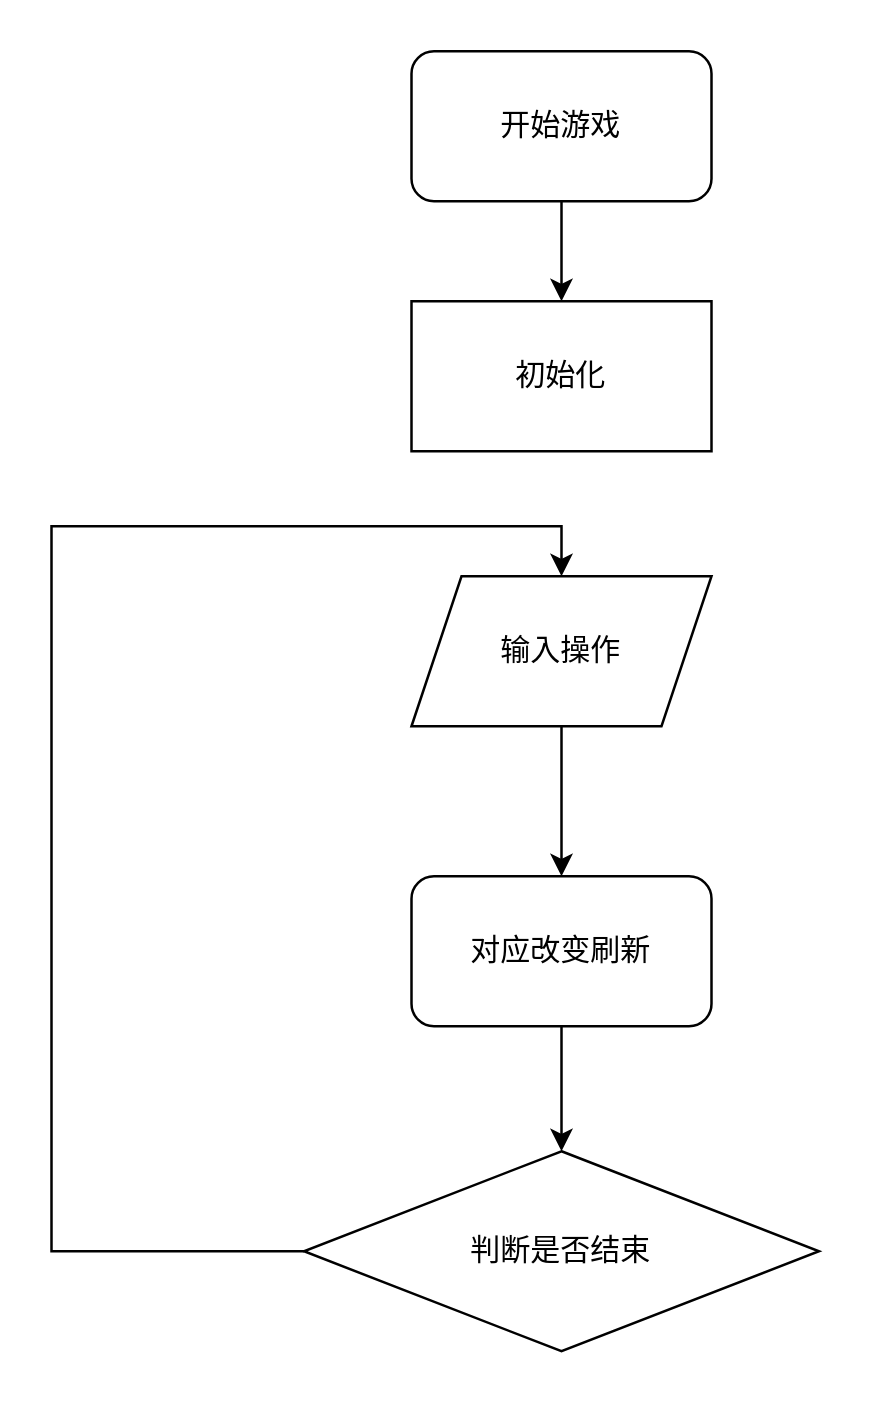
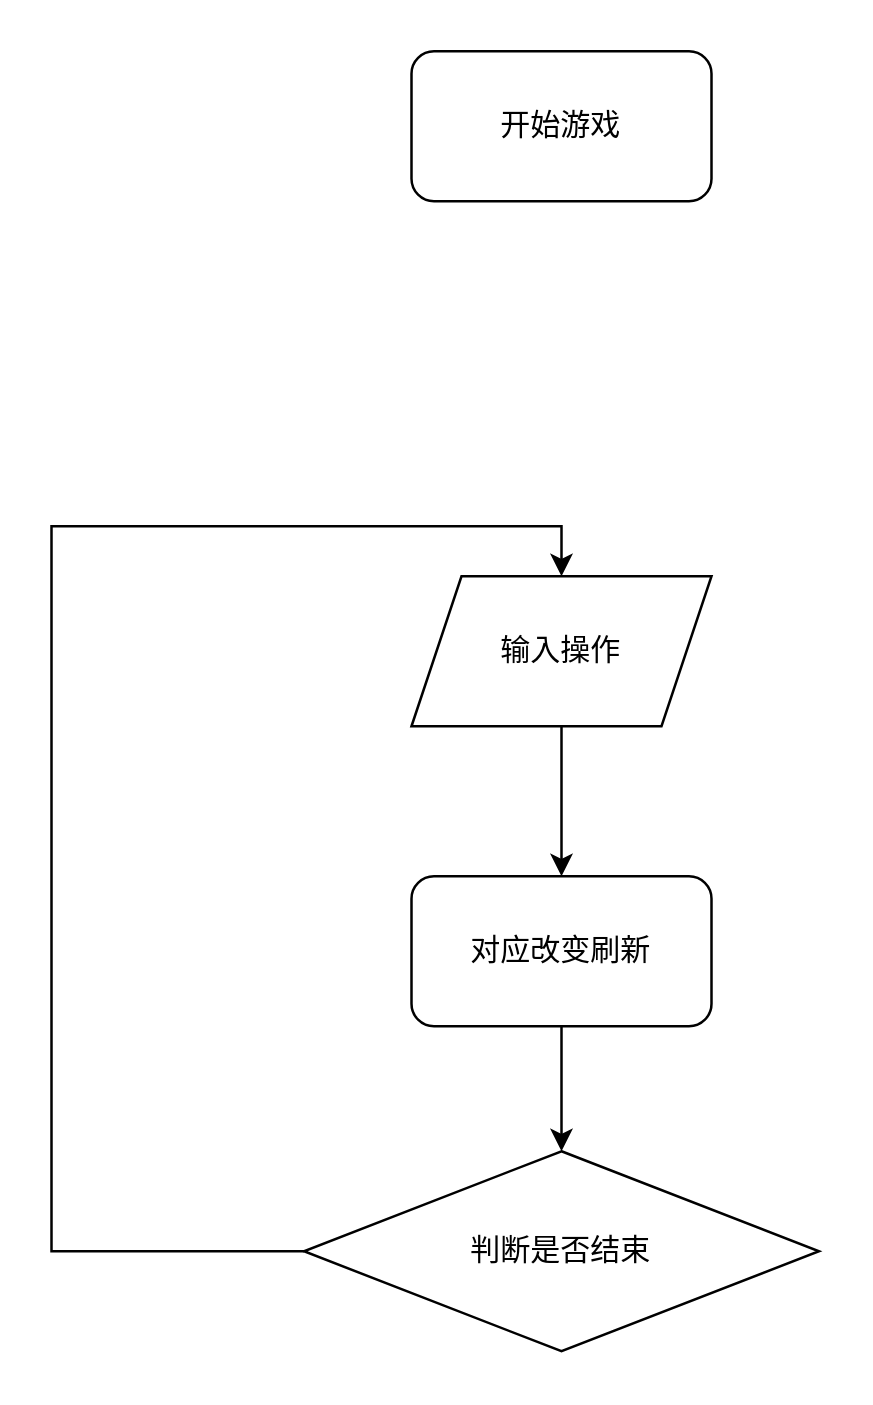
(561, 243) -> none
(561, 376) -> none
